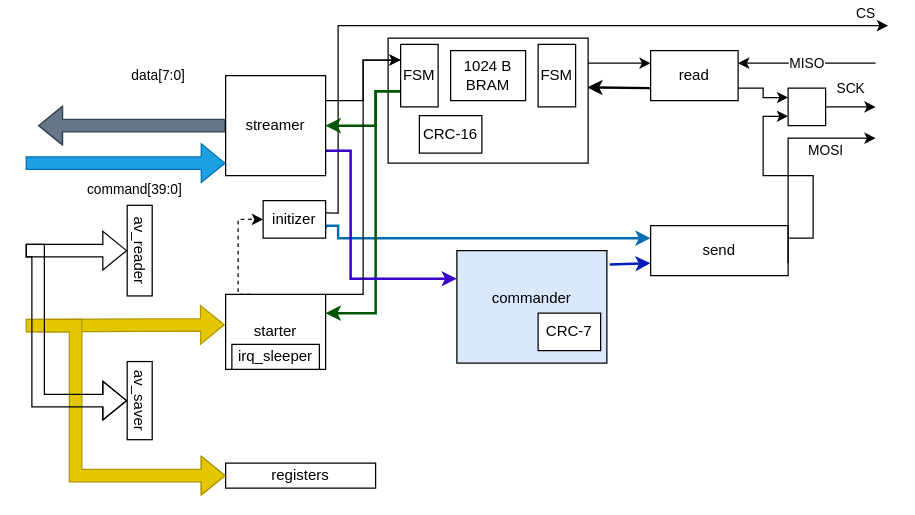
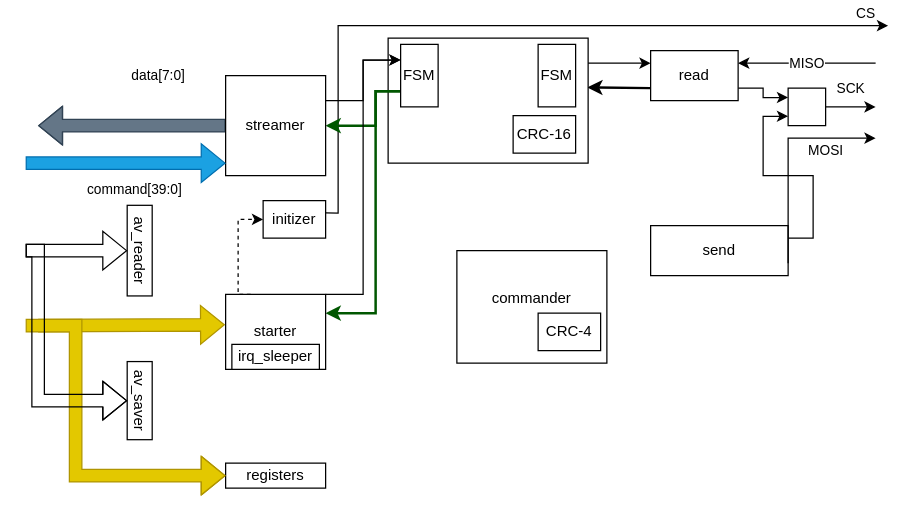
(488, 76) -> none
(451, 134) -> (544, 134)
(475, 238) -> none
(351, 250) -> none
(625, 264) -> none
(532, 307) -> (532, 307)
(569, 332) -> (569, 332)
(301, 476) -> (276, 476)
